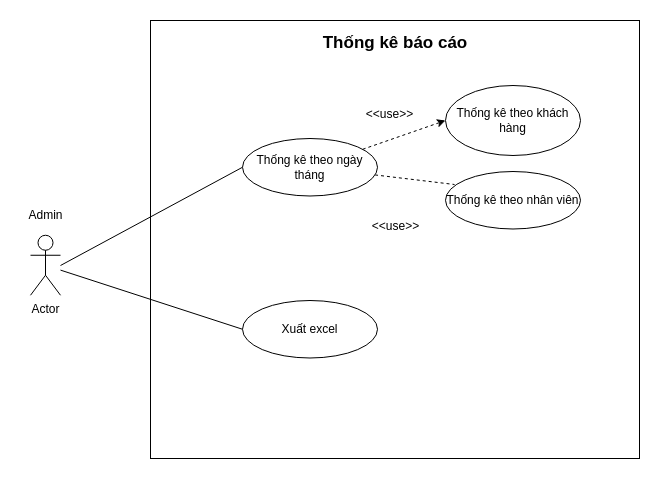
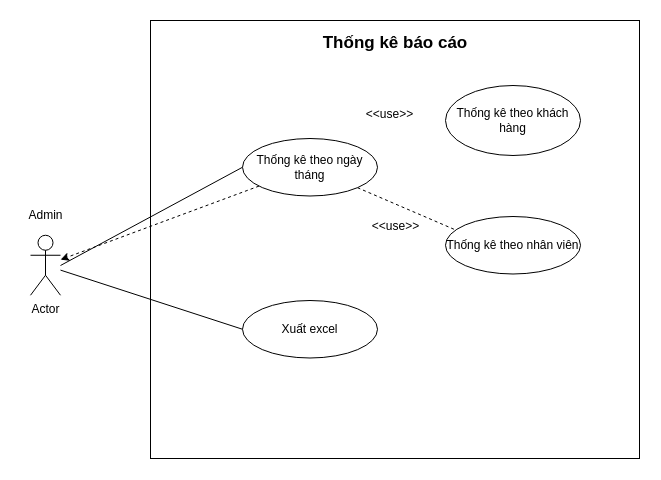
(401, 136) -> (179, 216)
(513, 200) -> (513, 245)
